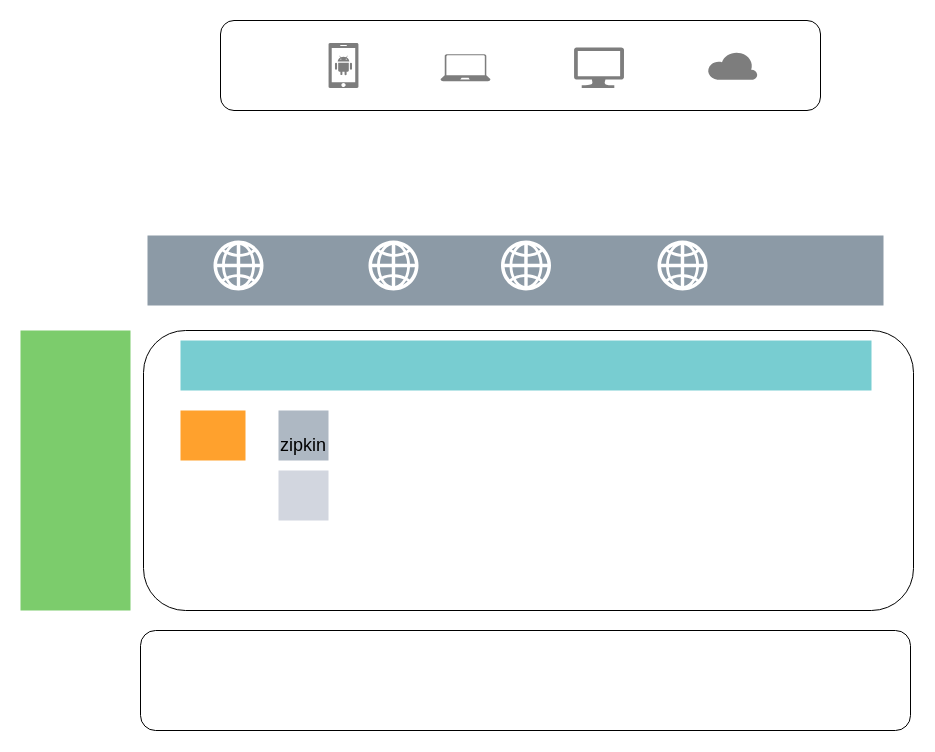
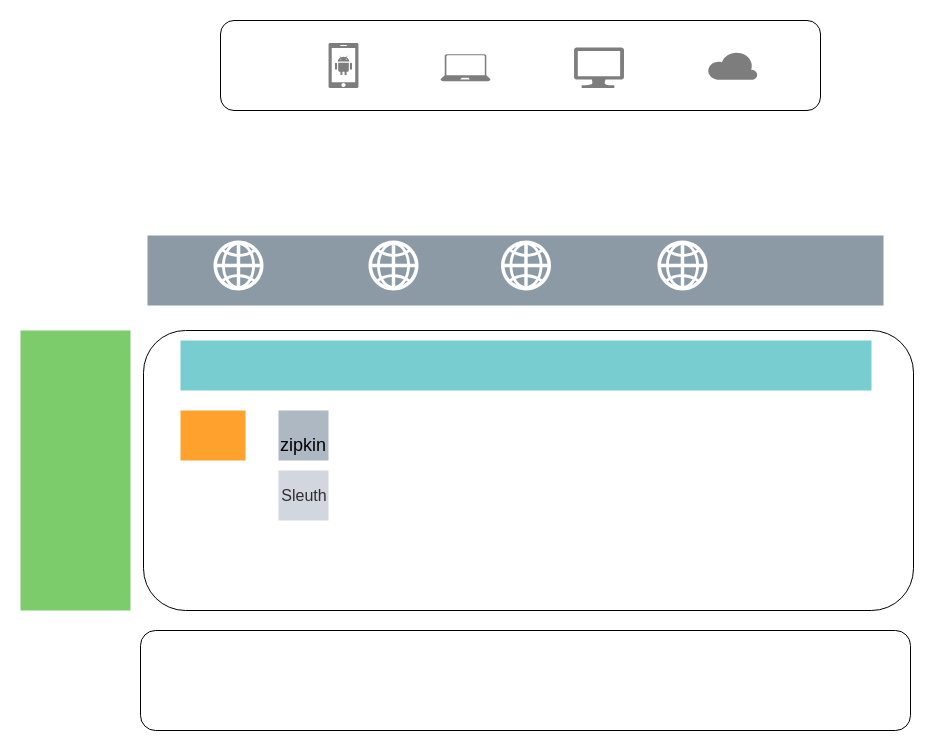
none -> (305, 496)
